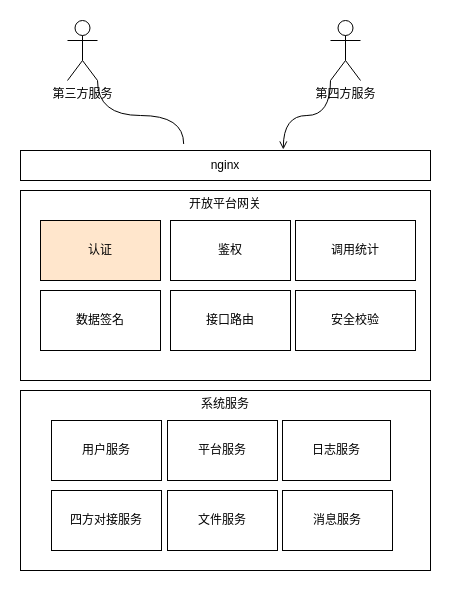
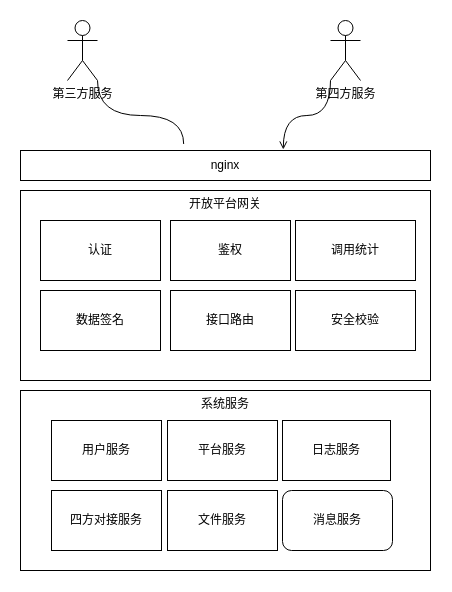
(101, 251) -> (101, 251)
(338, 521) -> (338, 521)
